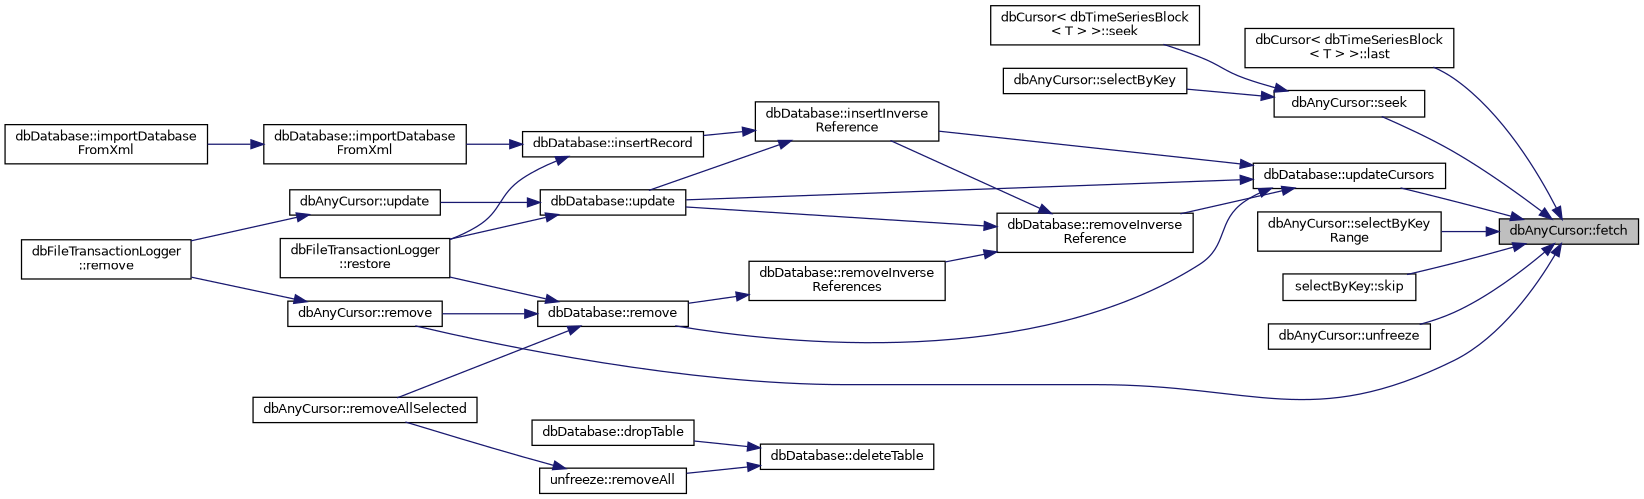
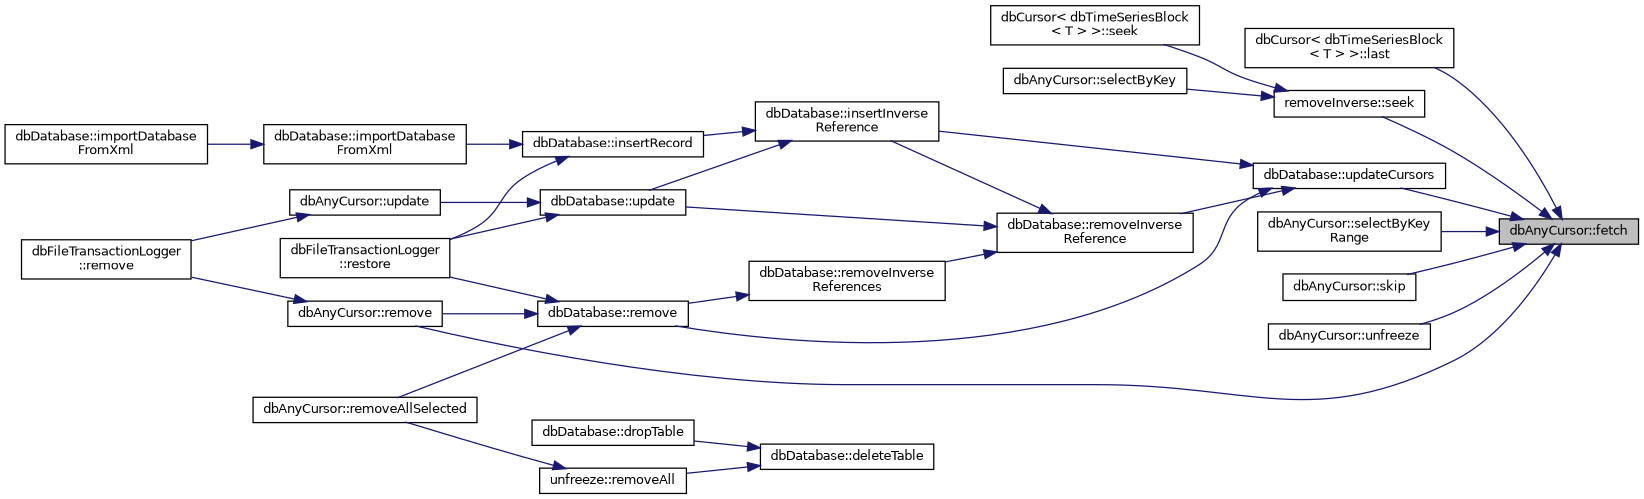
(1349, 104) -> (1349, 104)
(963, 190) -> none
(1349, 287) -> (1349, 287)
